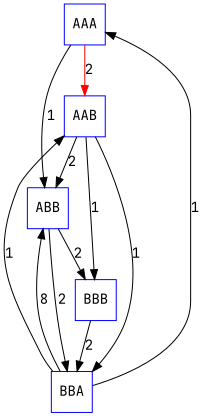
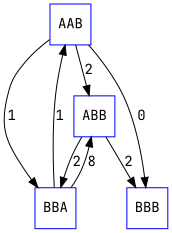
(85, 24) -> none
(95, 208) -> (142, 116)
(85, 341) -> none
